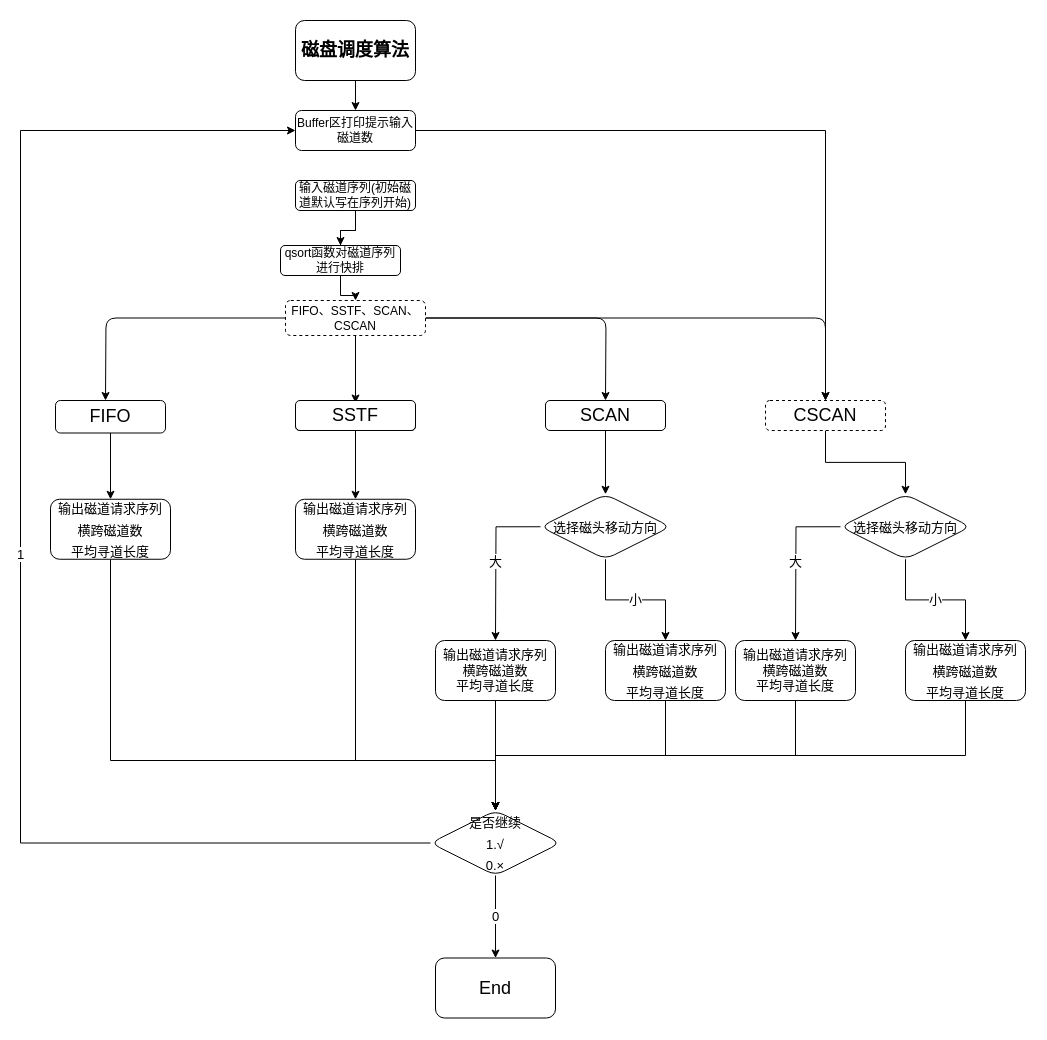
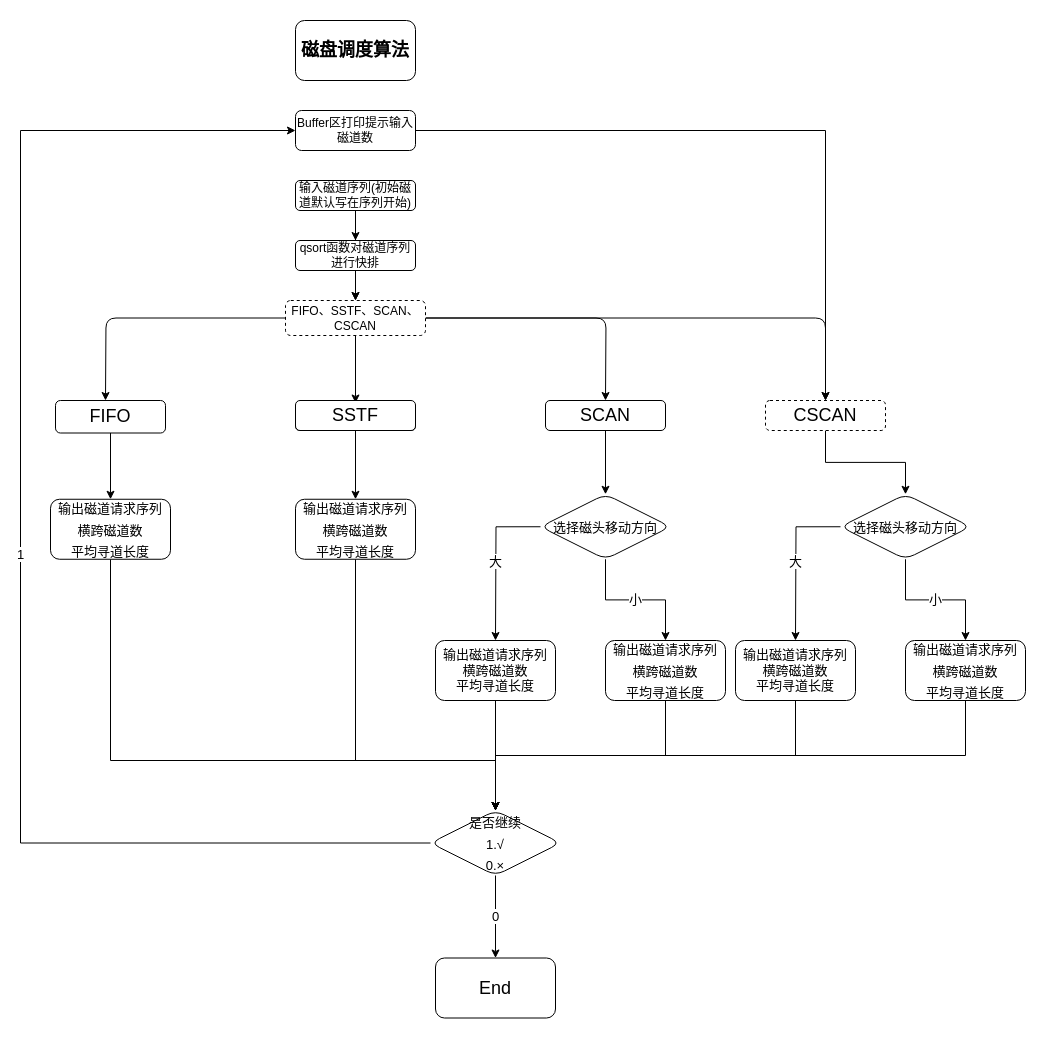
(356, 100) -> none
none -> (356, 255)
(341, 261) -> (356, 256)
